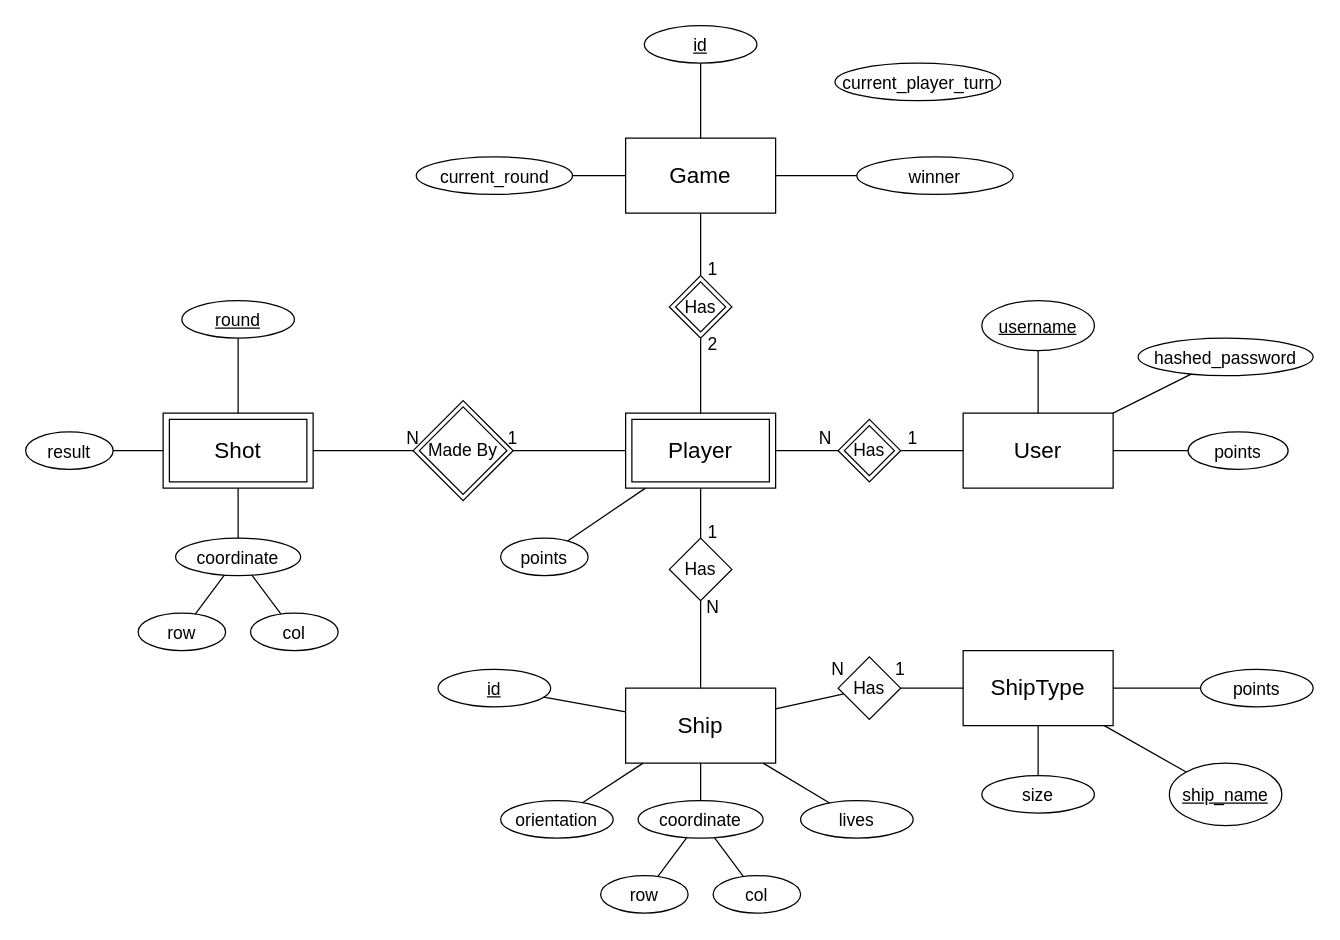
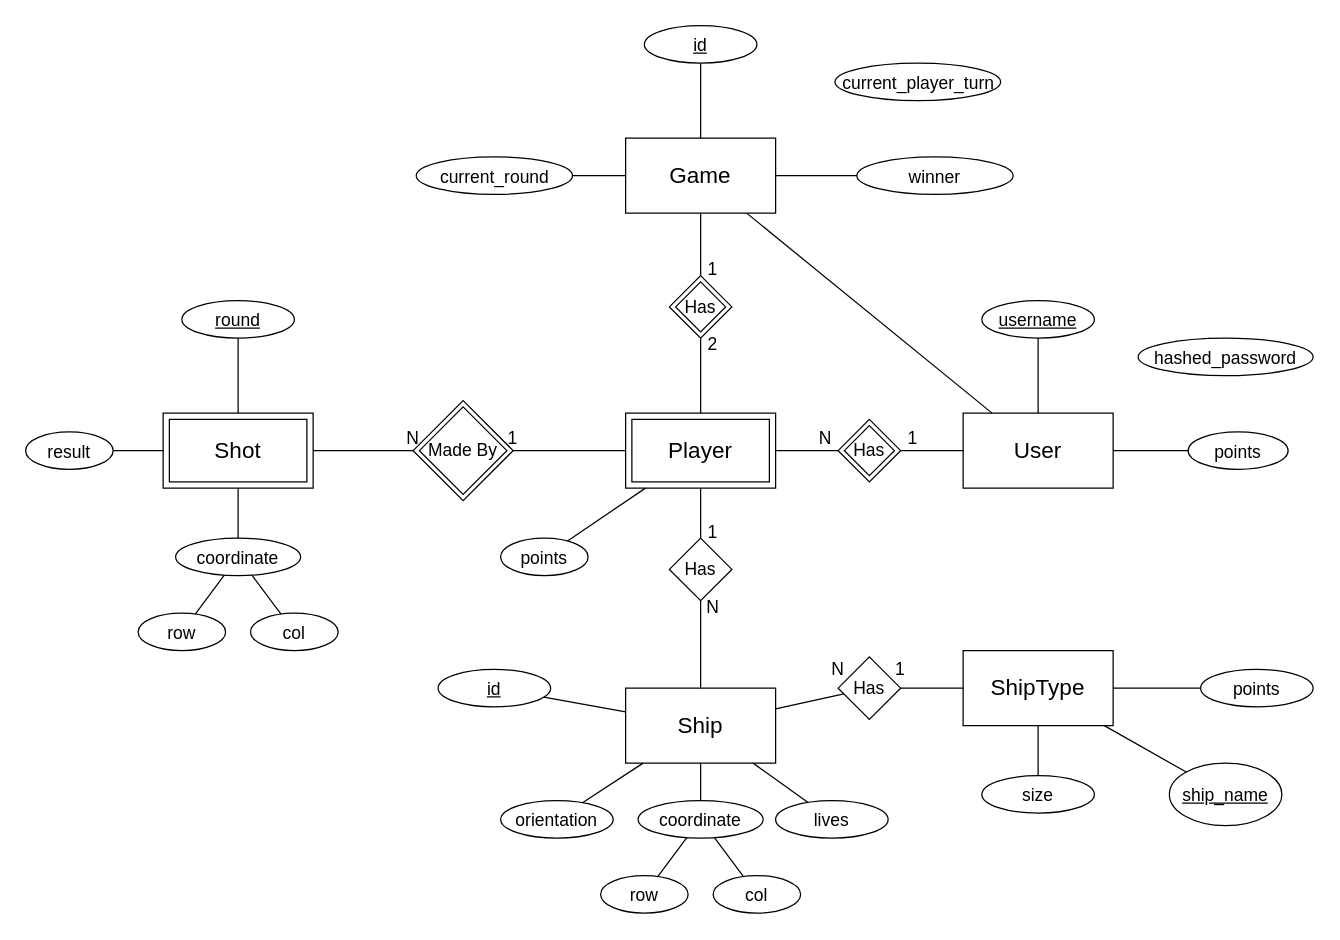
(1038, 326) -> (1038, 319)
(1152, 394) -> (869, 313)
(857, 819) -> (832, 819)
